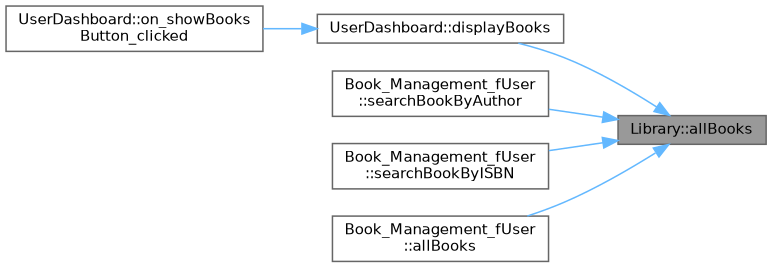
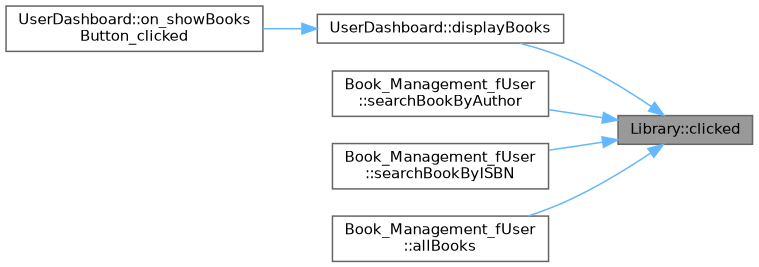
(692, 130) -> (685, 130)
